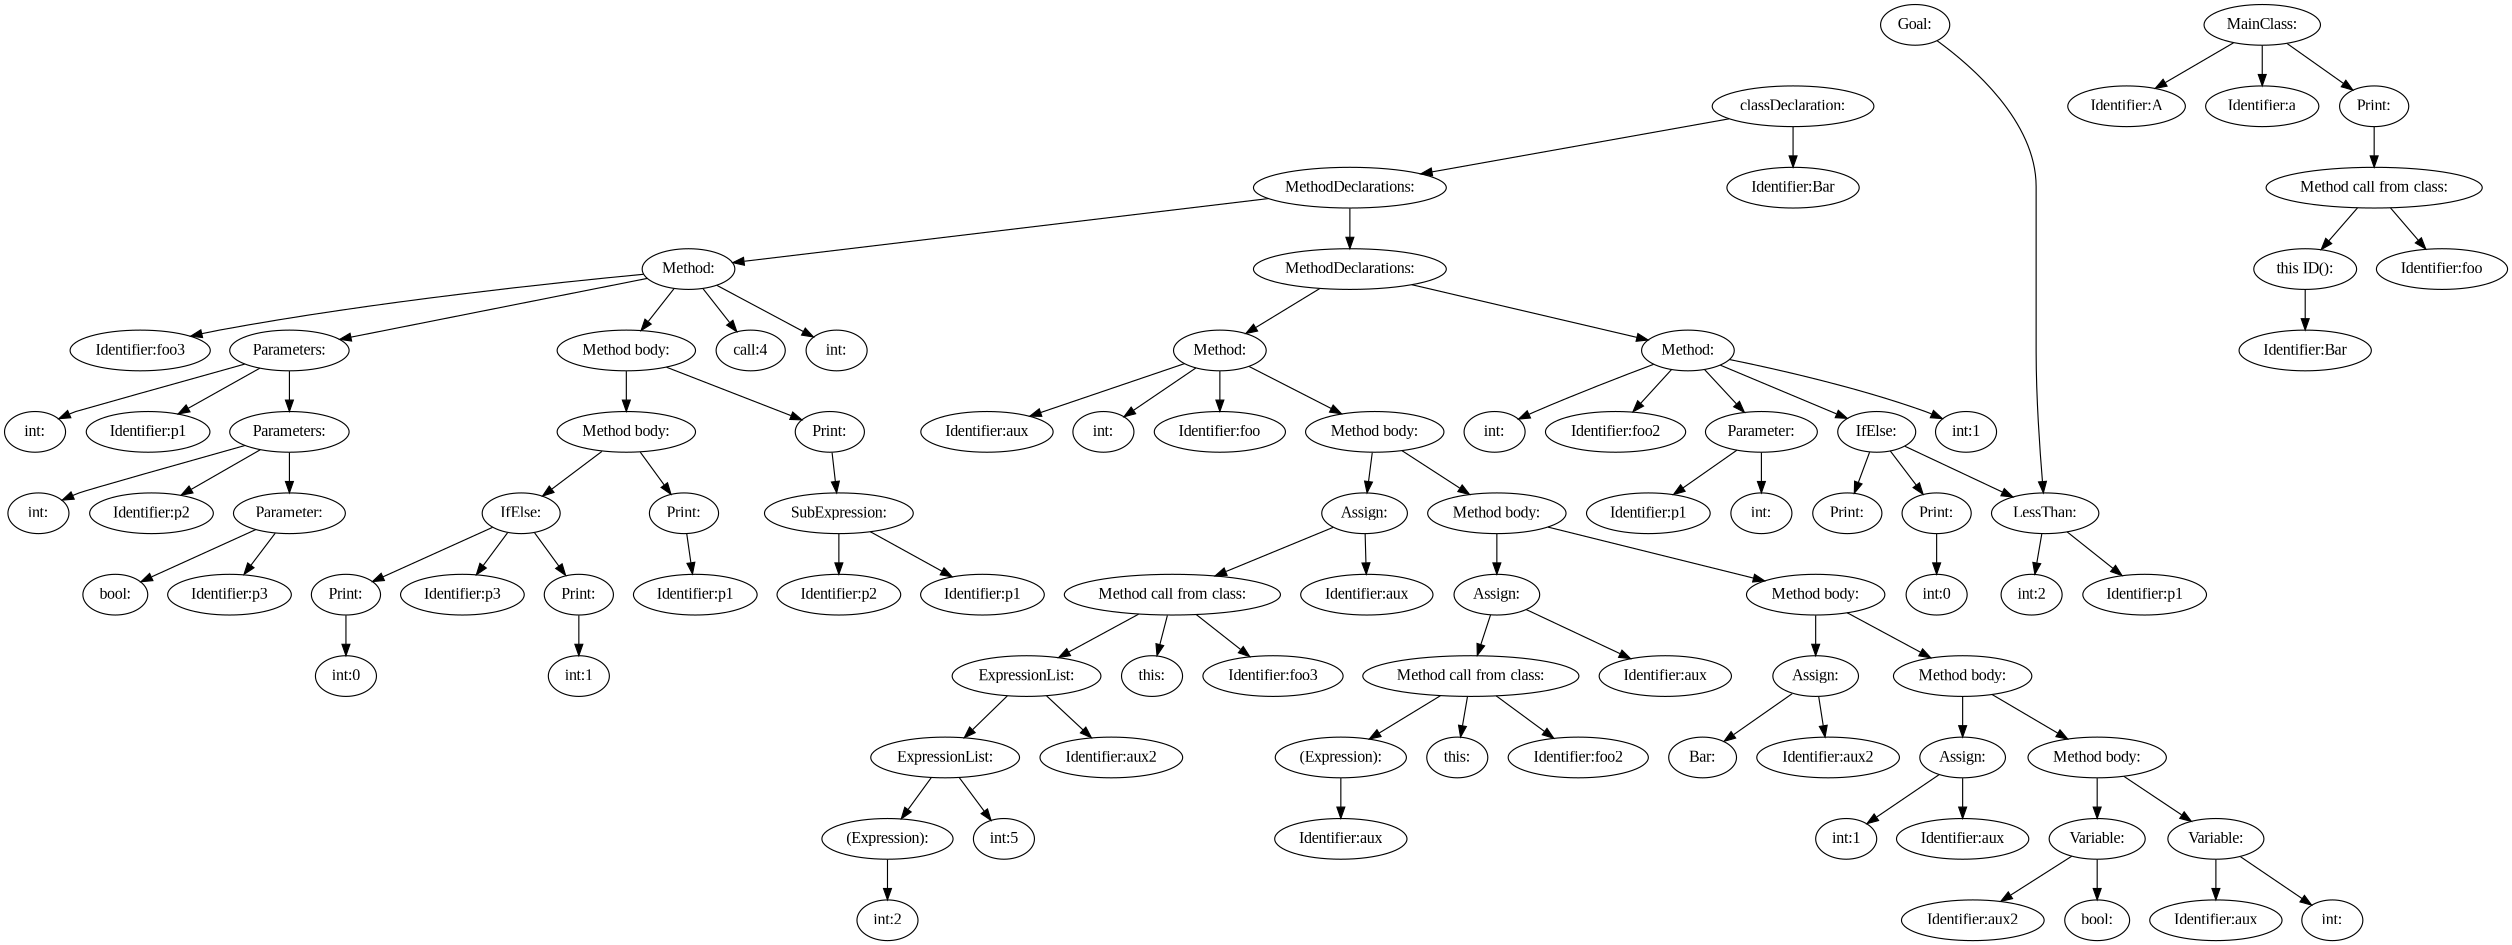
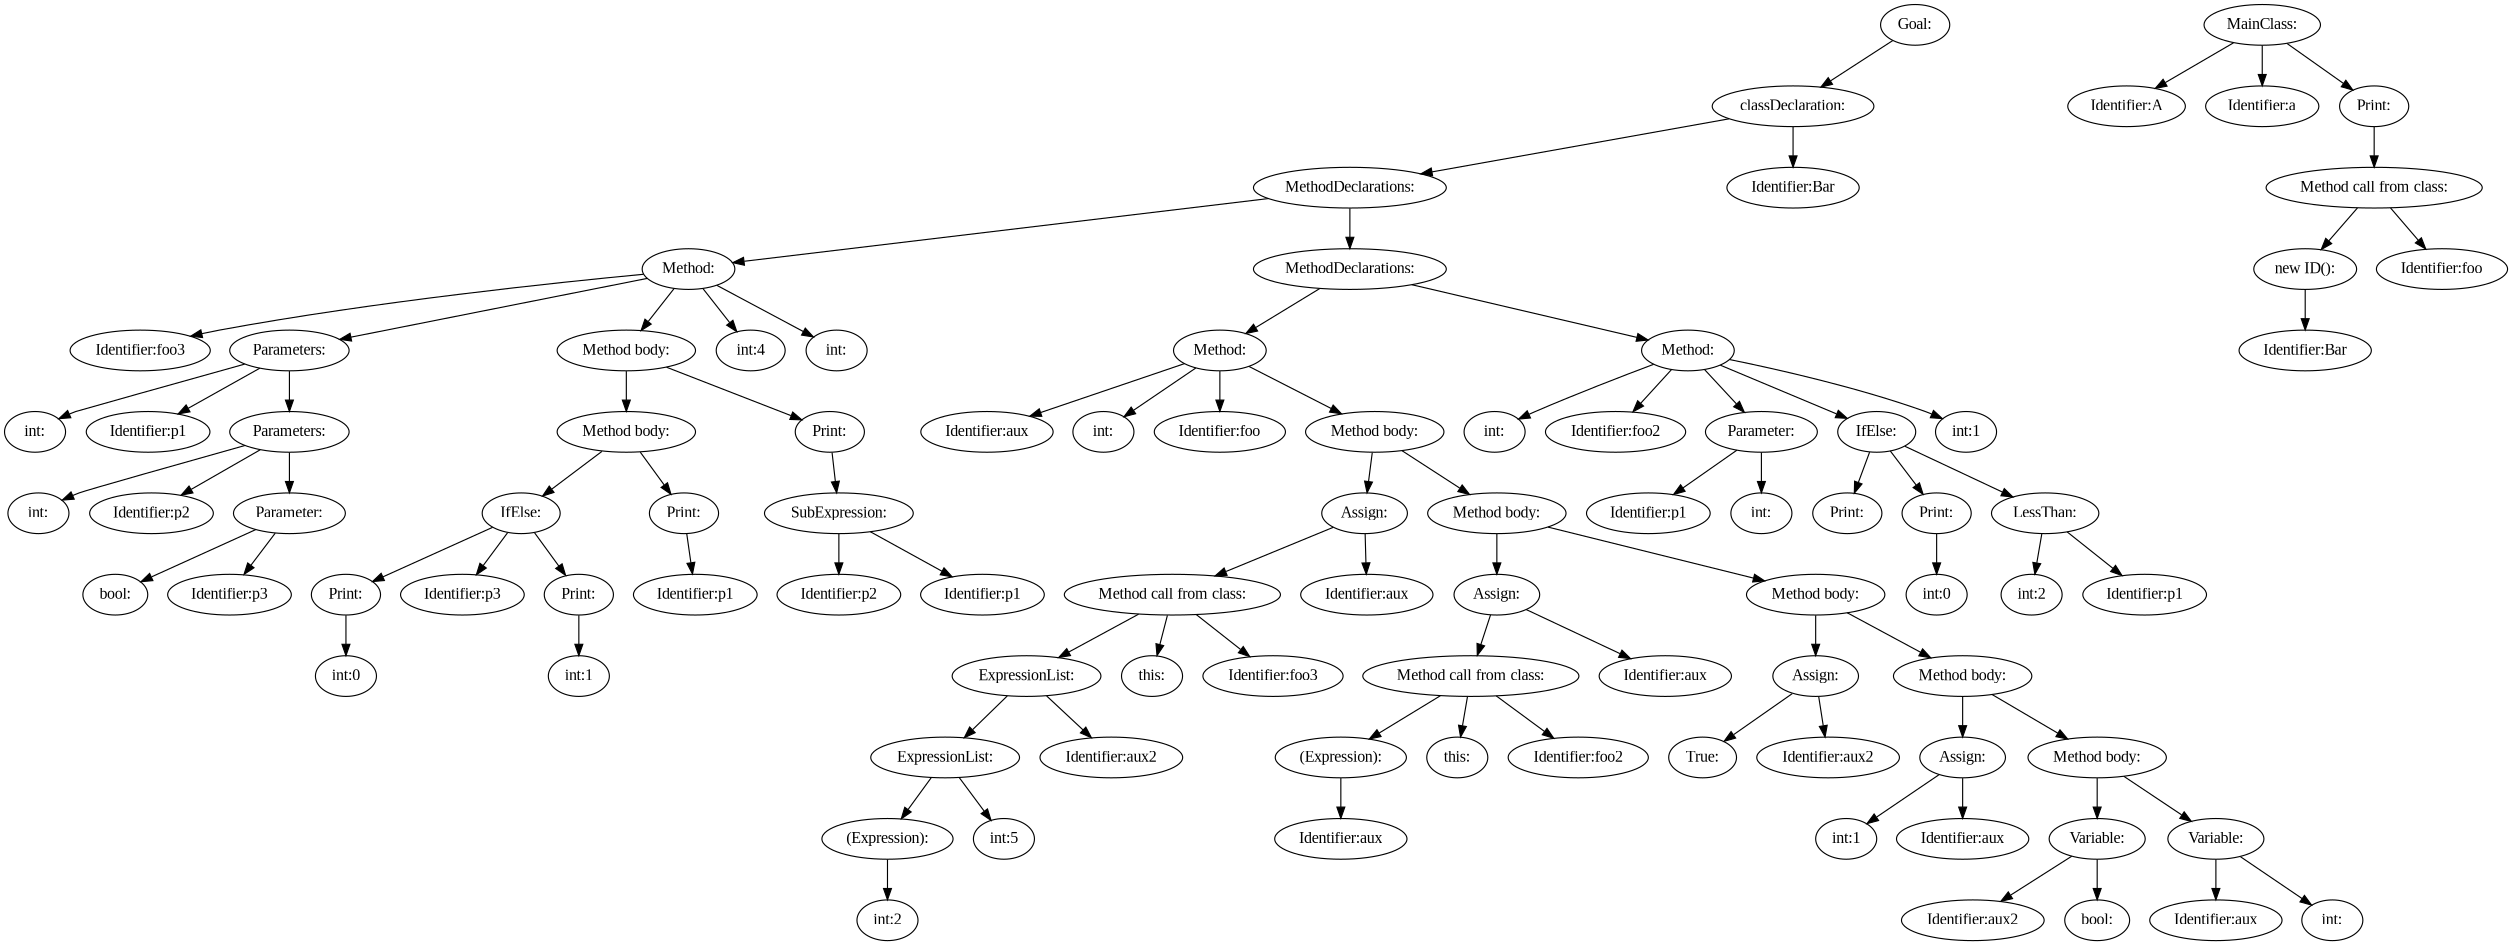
(2036, 243) -> (1862, 61)
(2305, 269) -> (2305, 269)
(751, 350) -> (751, 350)
(1703, 757) -> (1703, 757)
